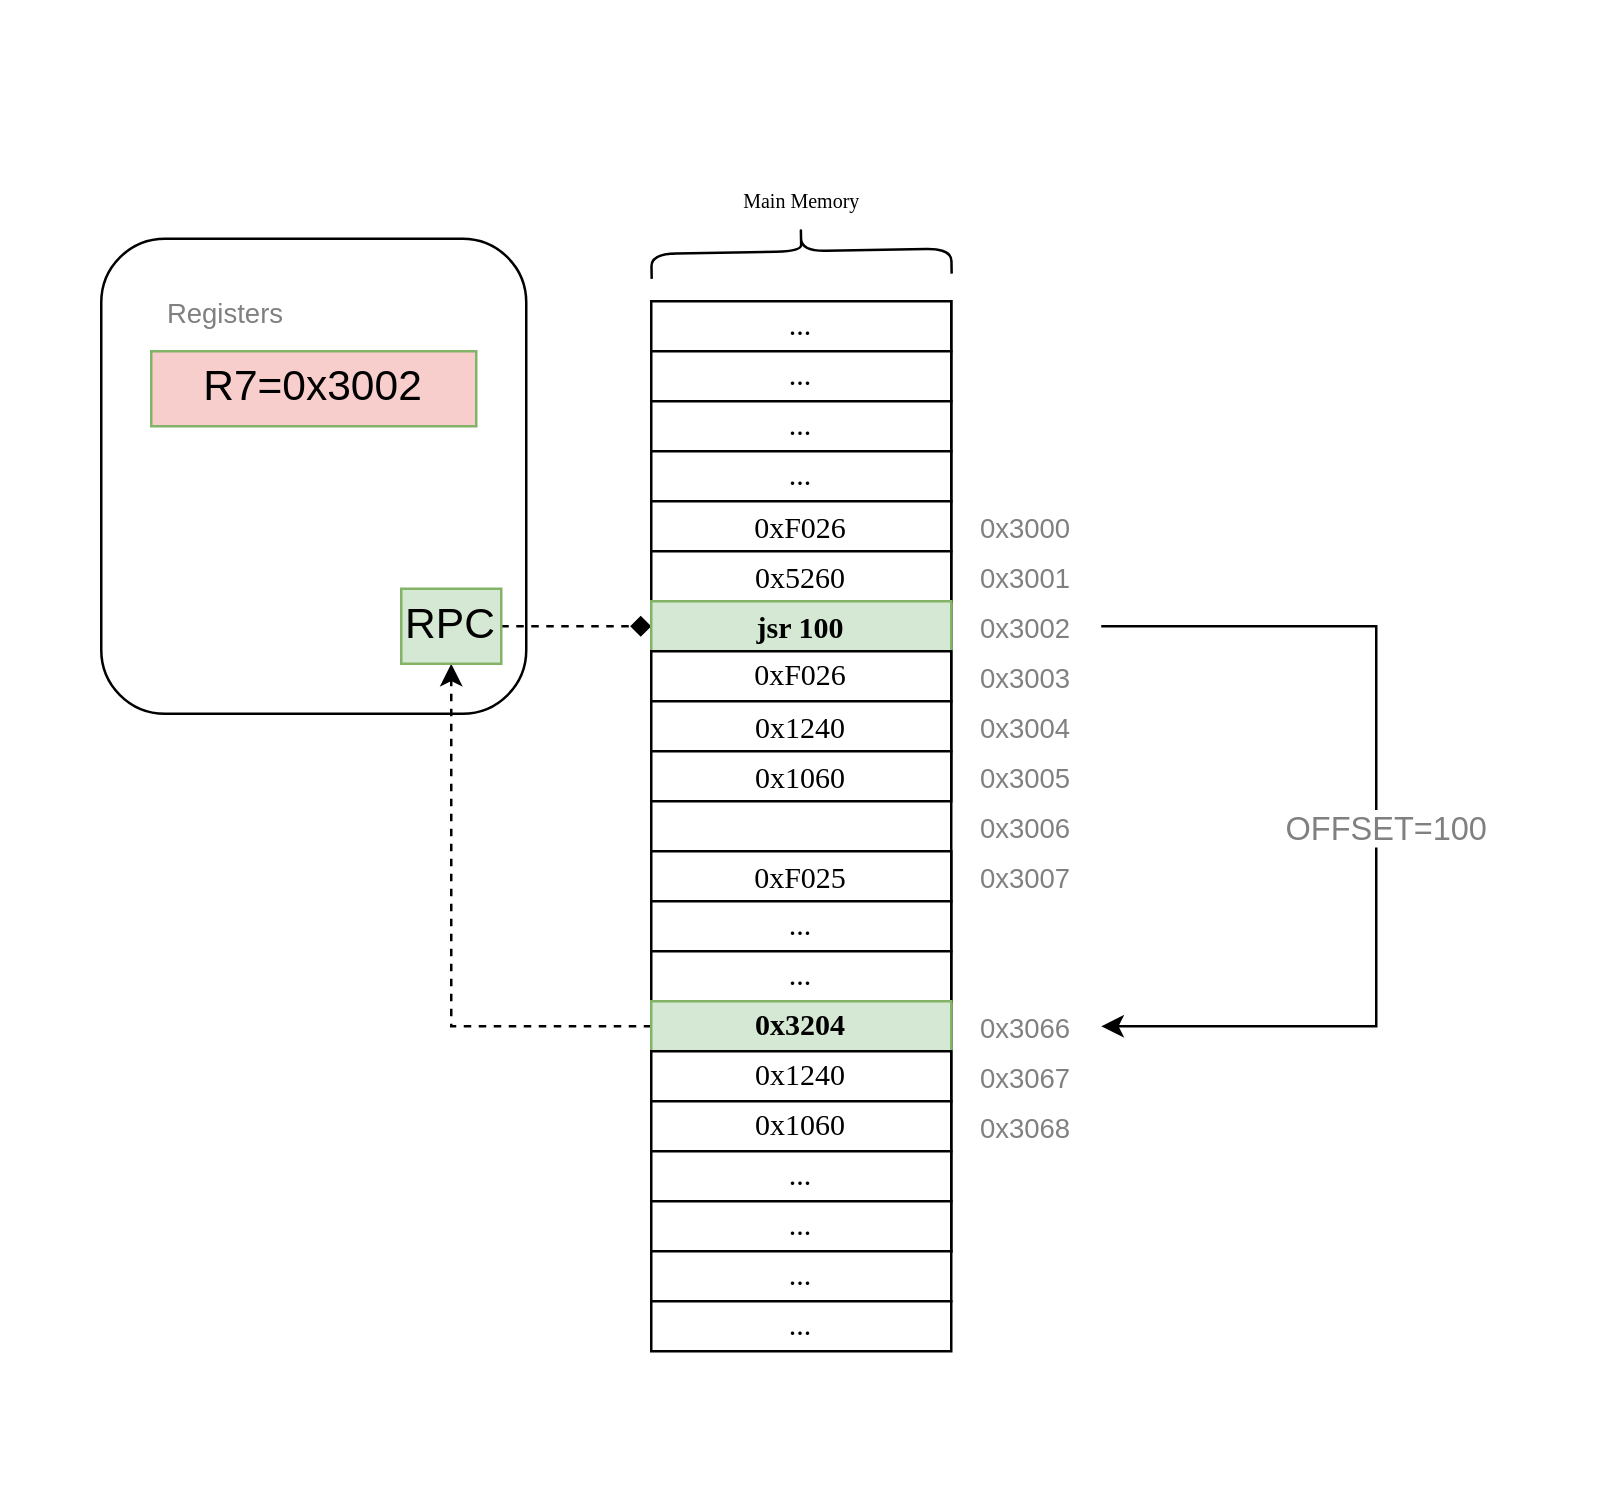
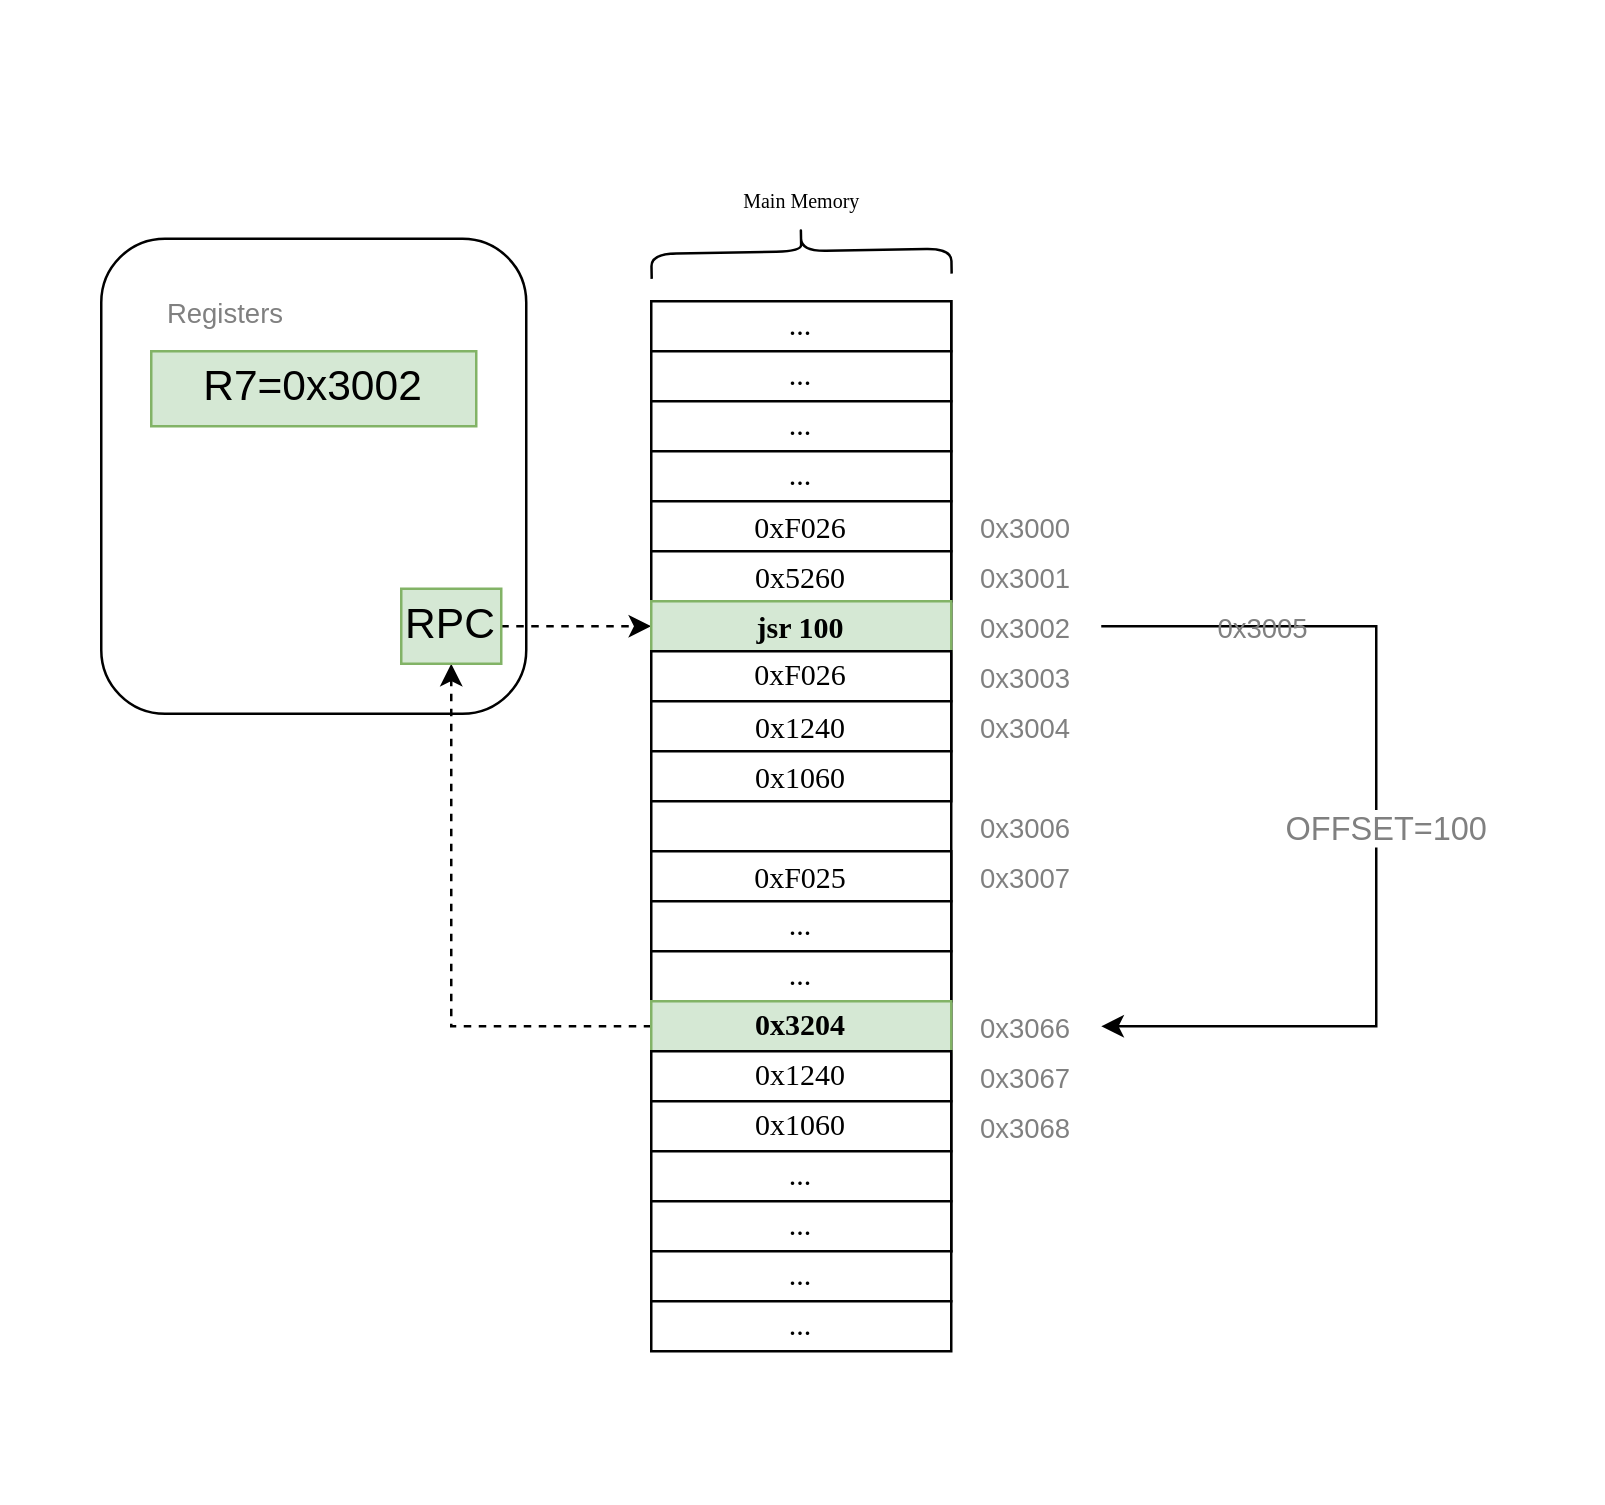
(314, 389) -> (314, 389)
(630, 626) -> (632, 626)
(1026, 776) -> (1264, 626)
